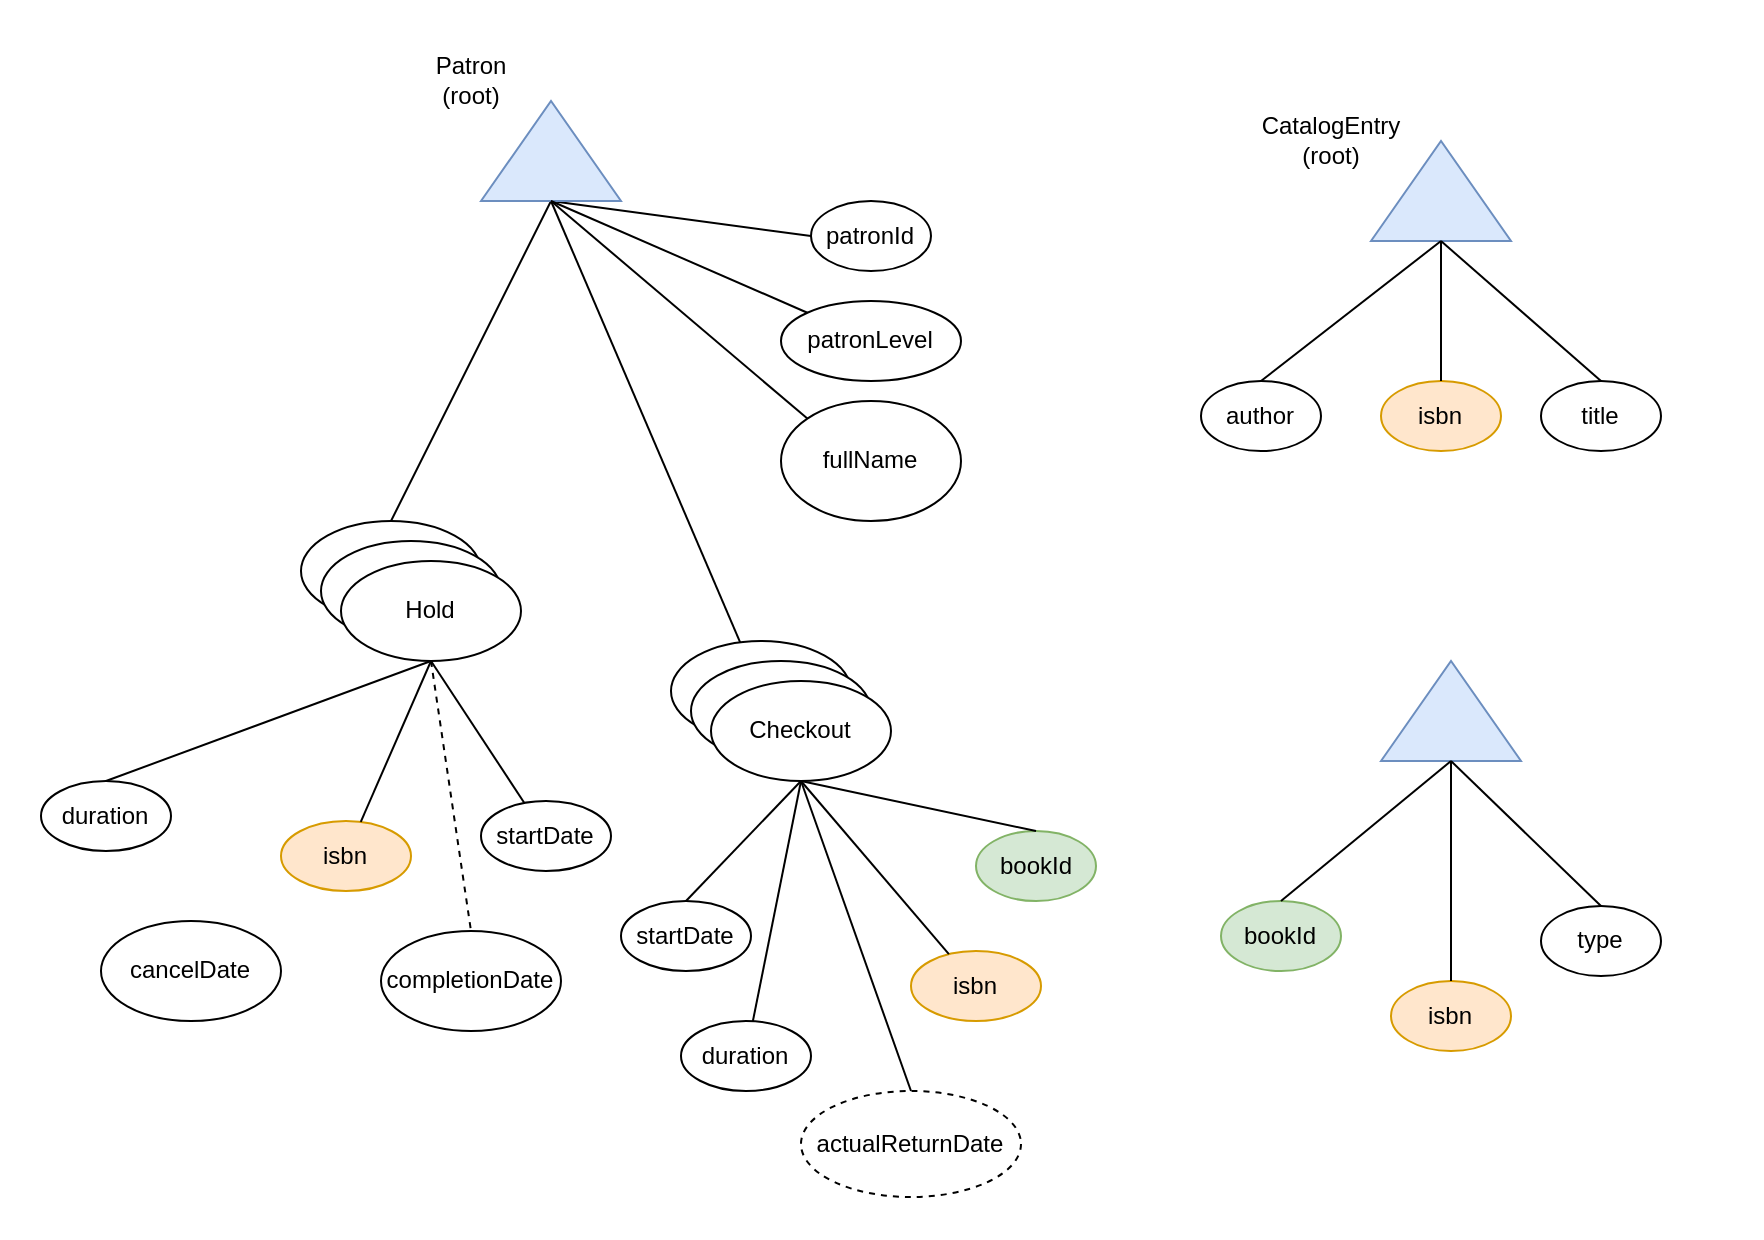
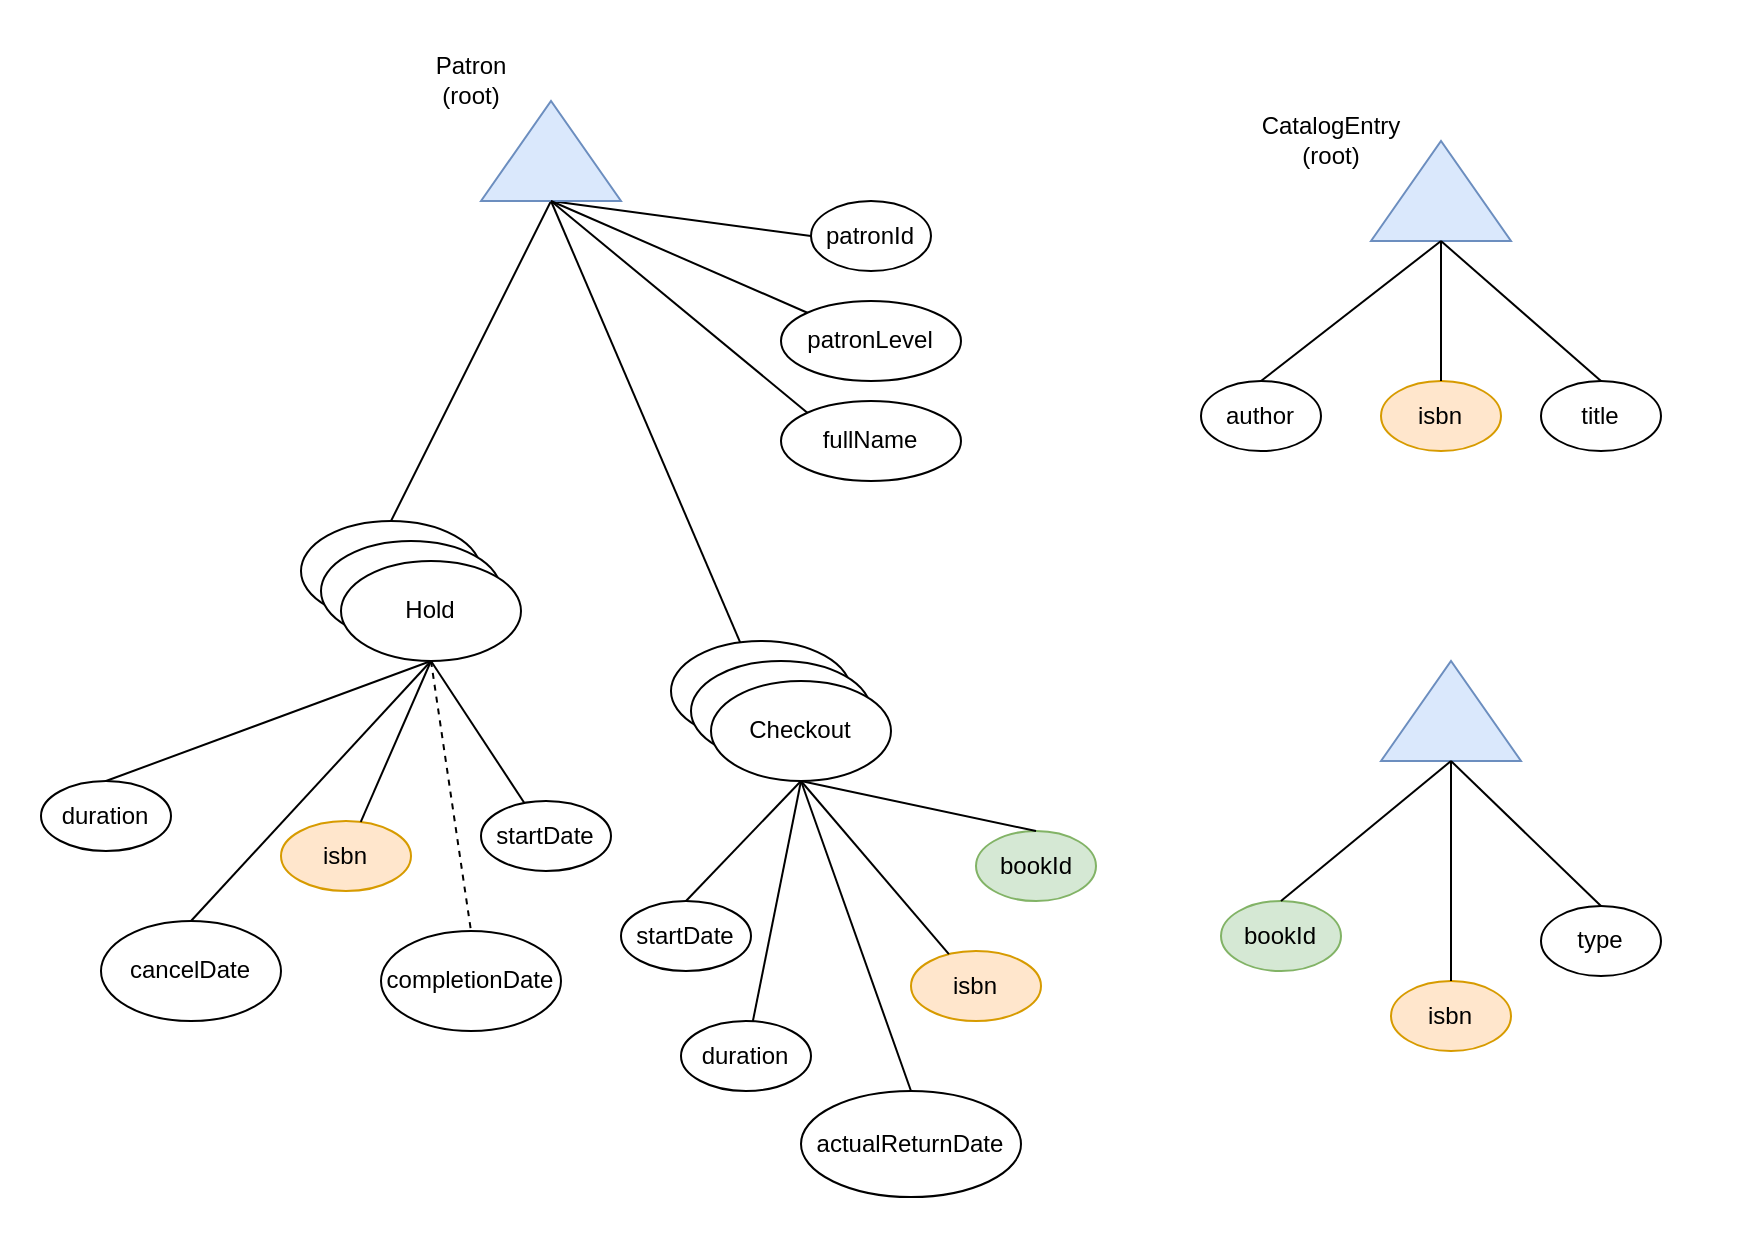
(871, 461) -> (871, 441)
none -> (308, 794)
(911, 1144) -> (911, 1144)
